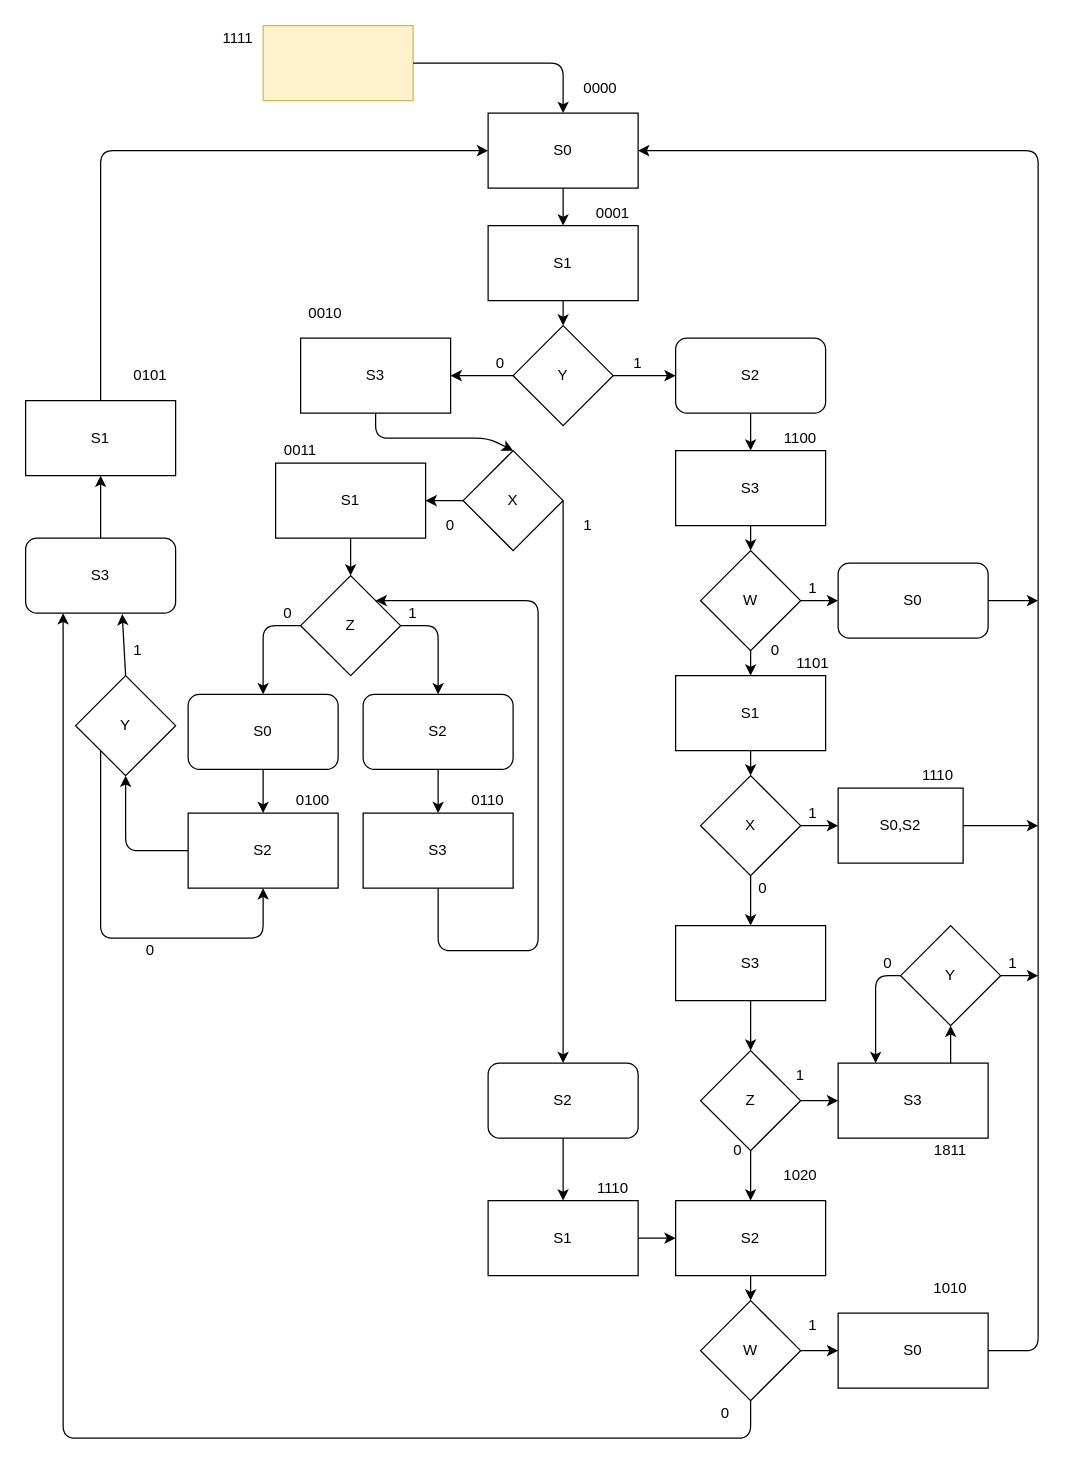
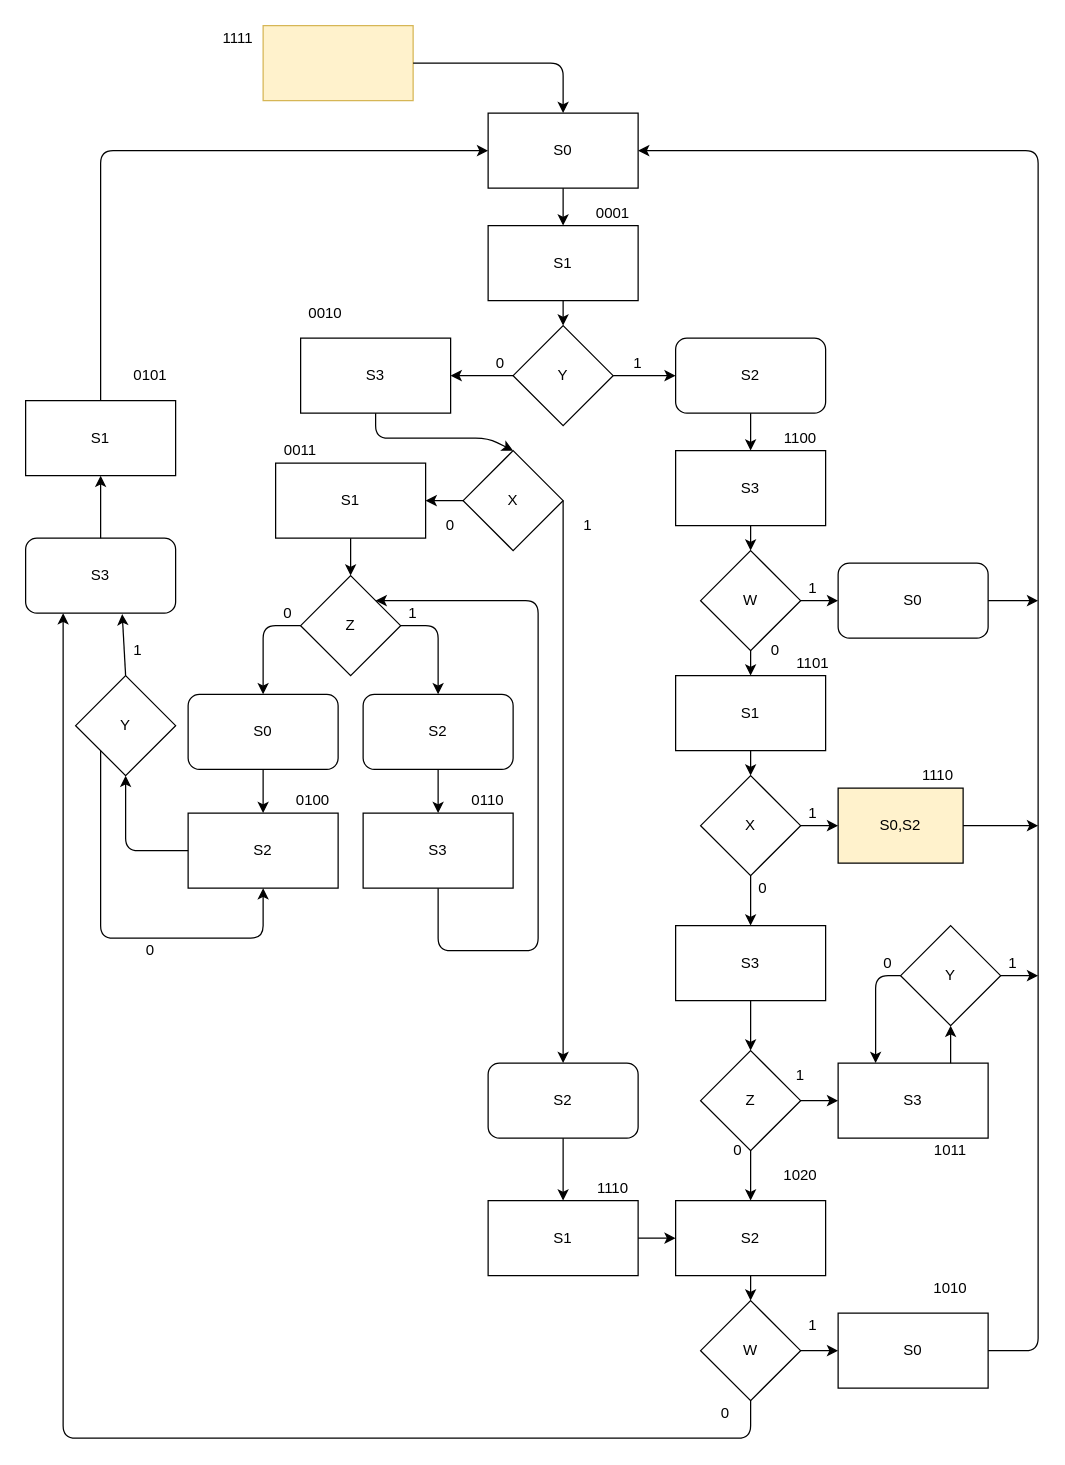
(601, 88) -> none
(901, 826) -> (901, 826)
(951, 1151) -> (951, 1151)
